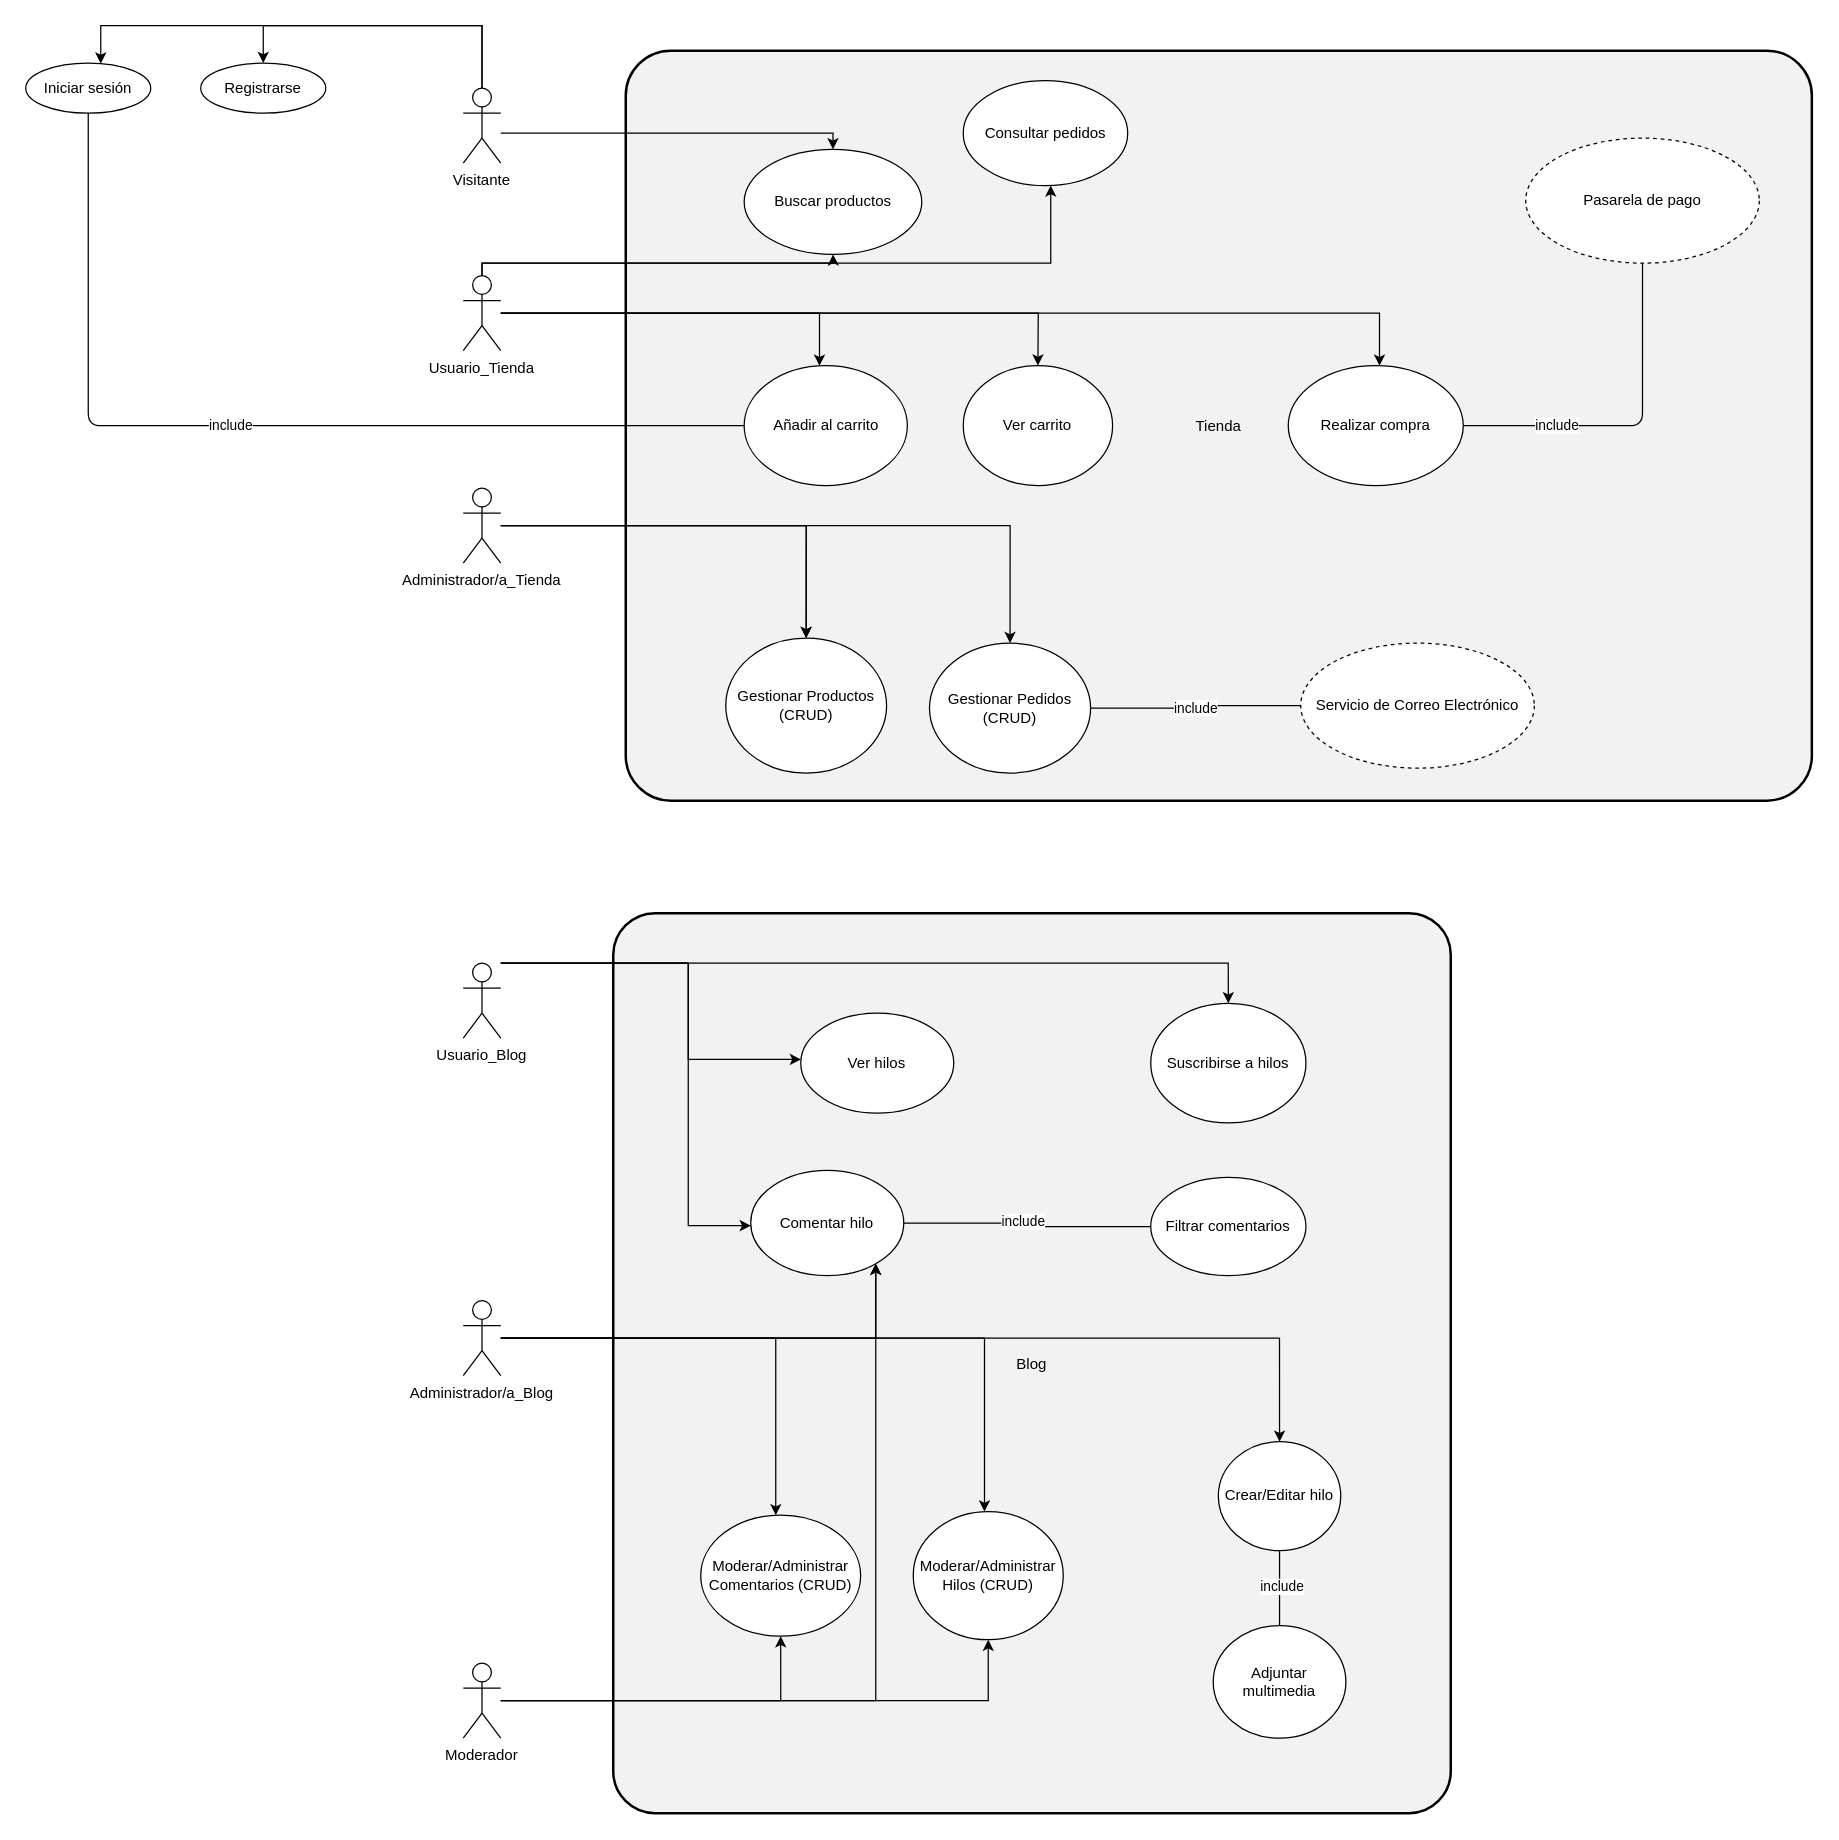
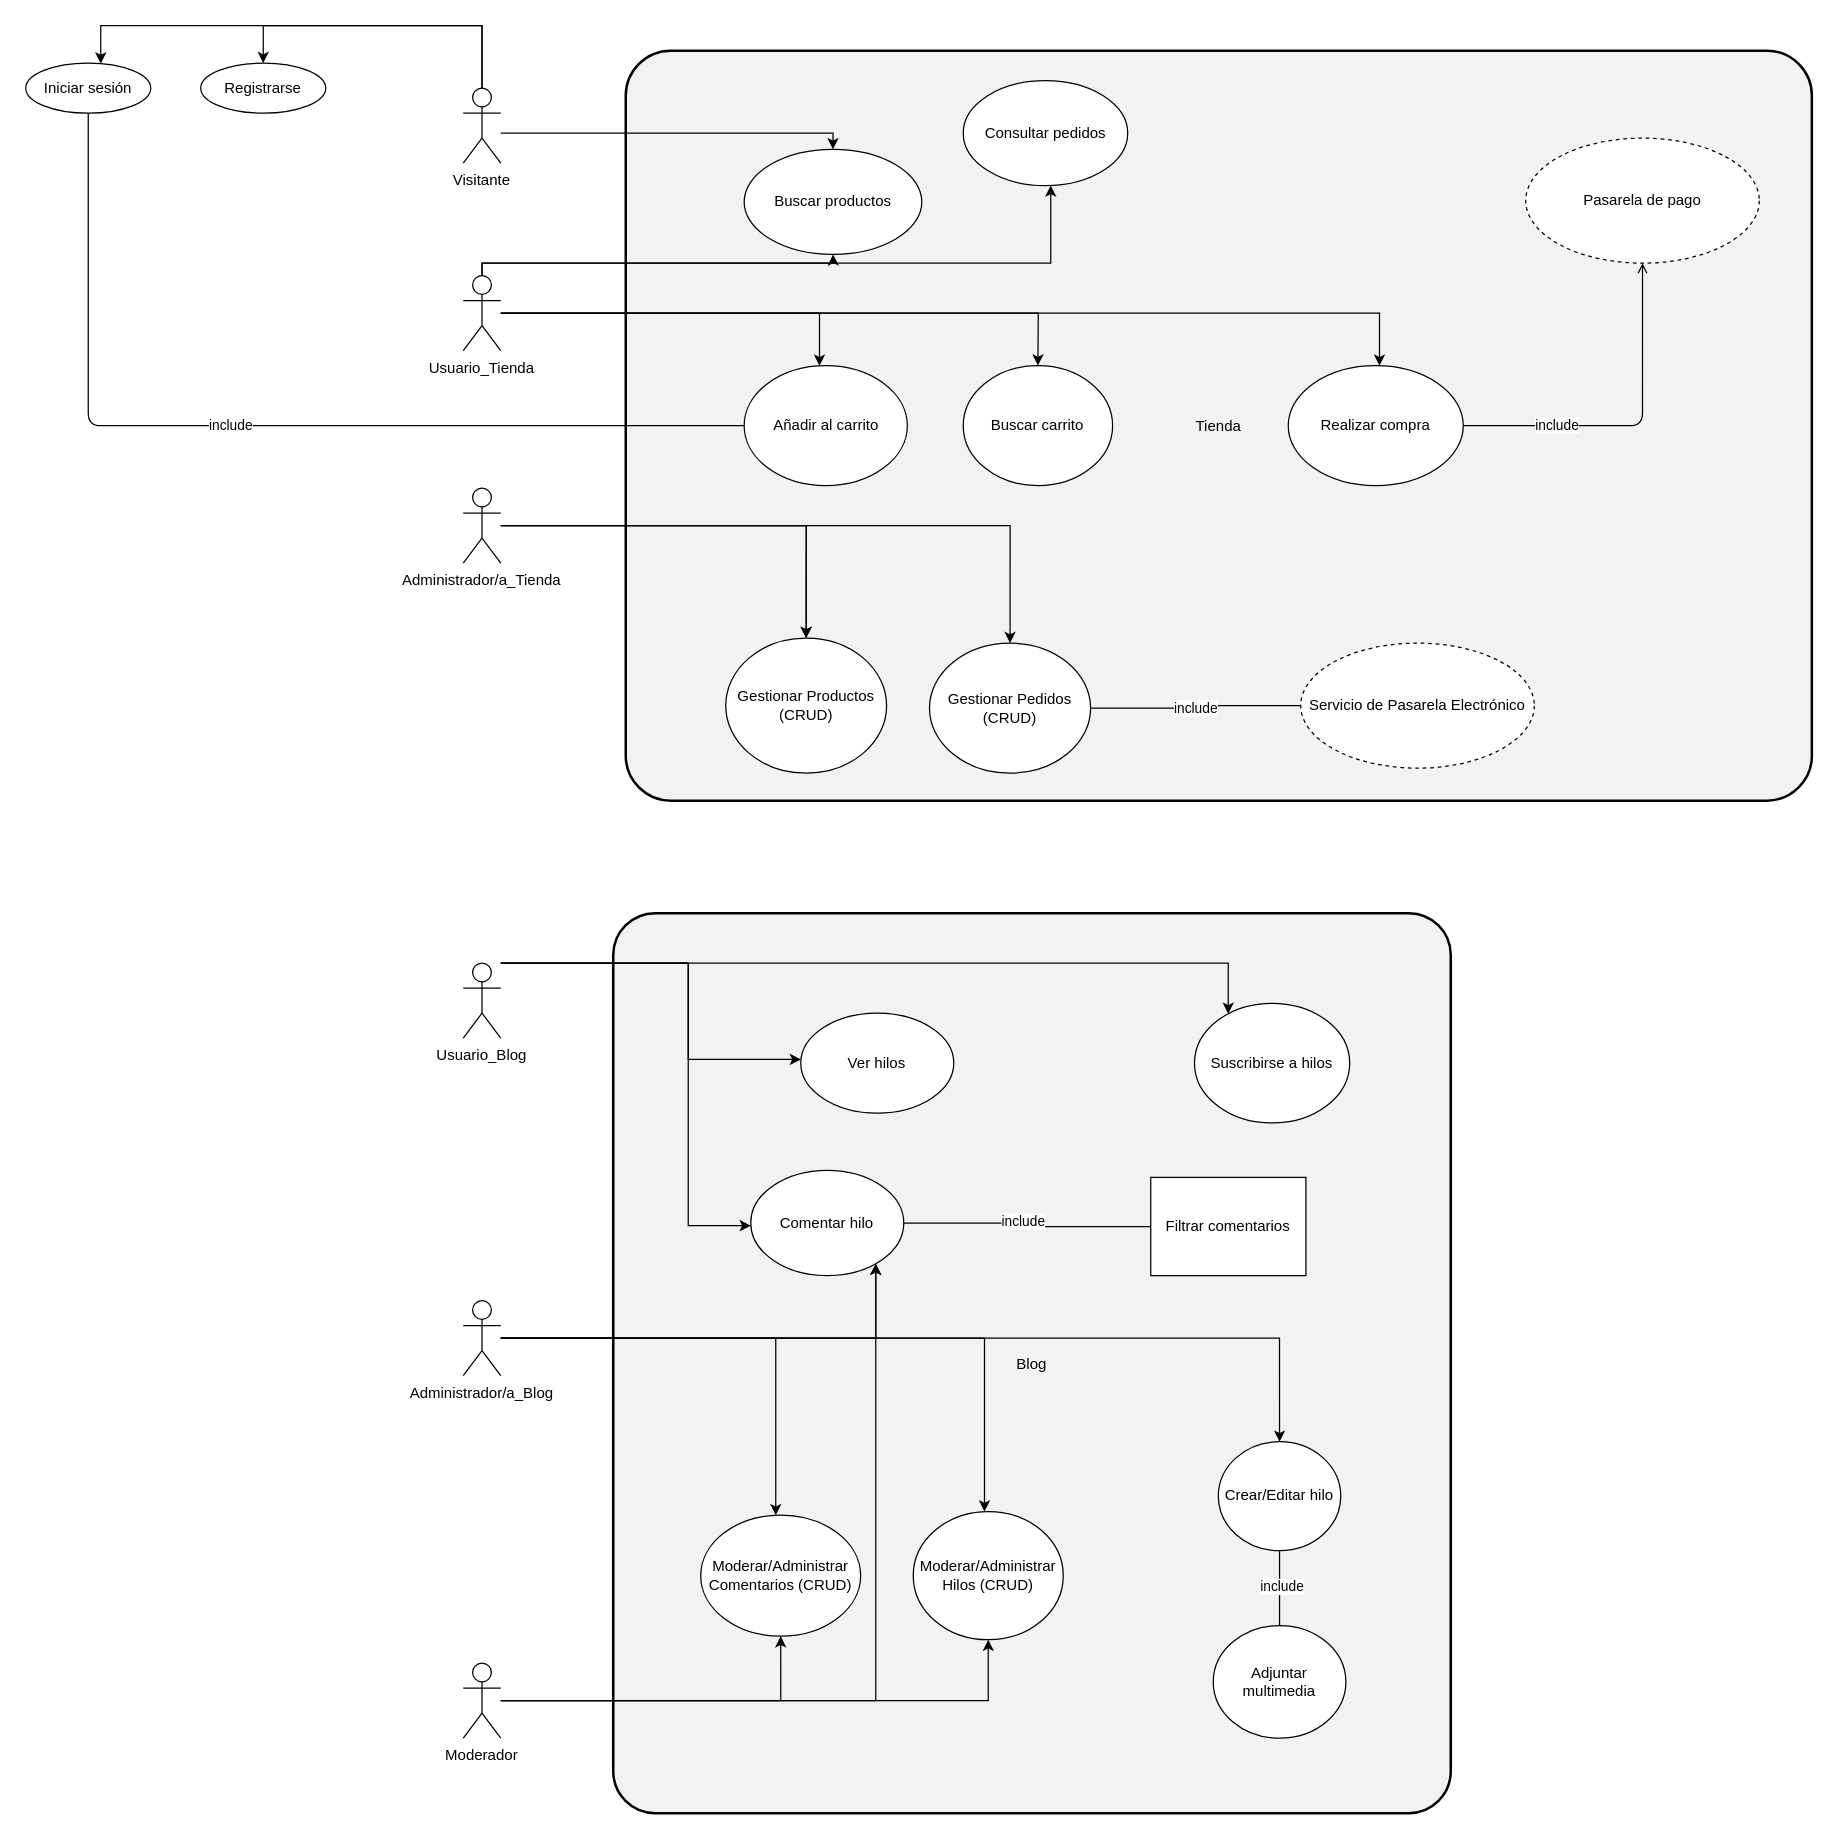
(1642, 267) -> (1642, 269)
(1038, 426) -> (1038, 426)
(1418, 706) -> (1418, 706)
(1228, 1063) -> (1272, 1063)
(1228, 1227) -> (1228, 1227)
